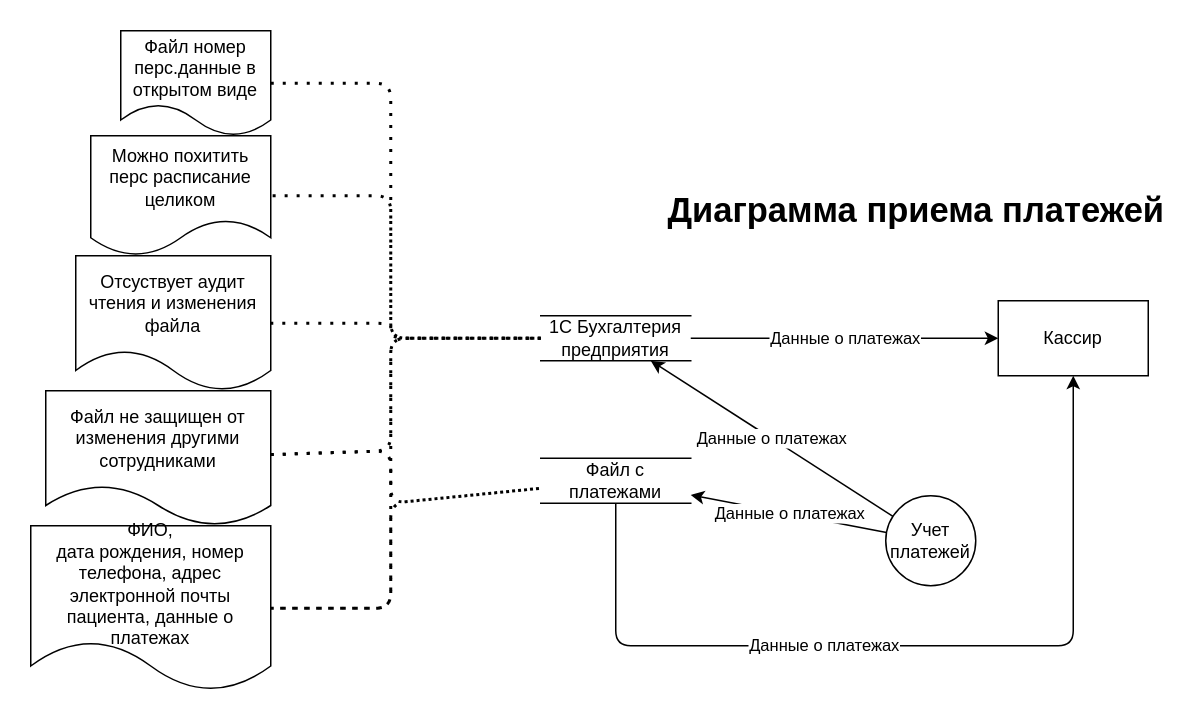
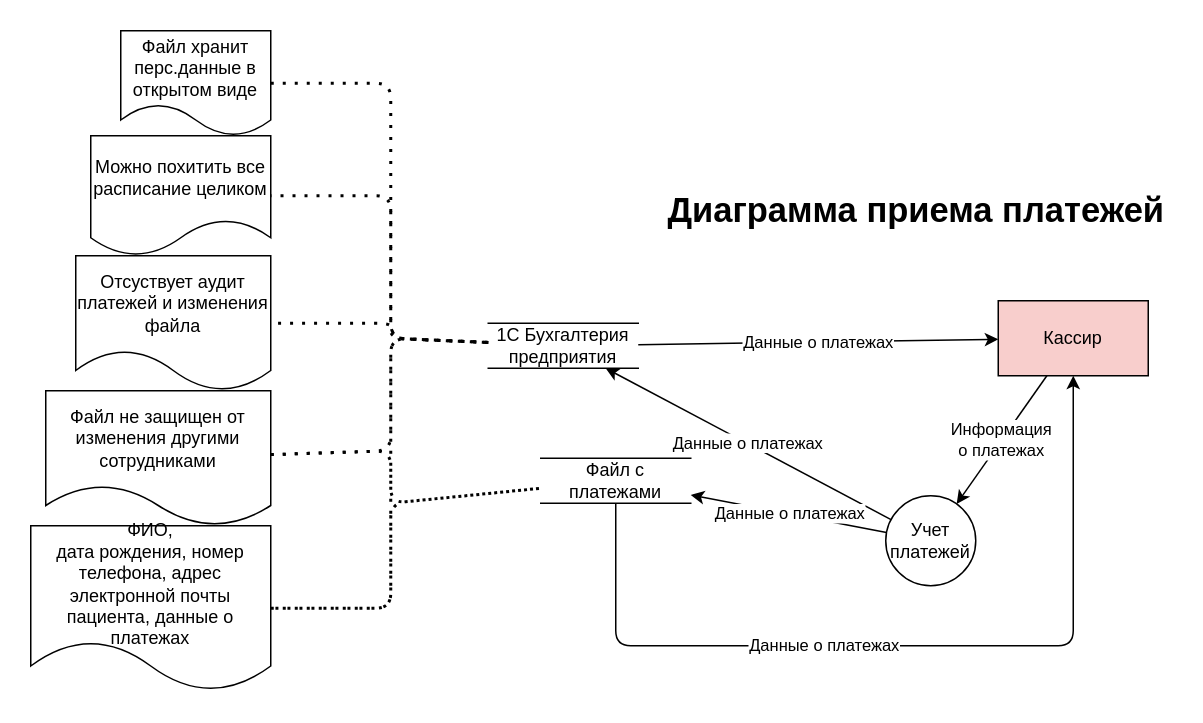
(196, 68) -> (196, 68)
(181, 178) -> (181, 178)
(173, 304) -> (173, 304)
(616, 338) -> (563, 346)
(1073, 338) -> (1073, 338)
none -> (1026, 406)
